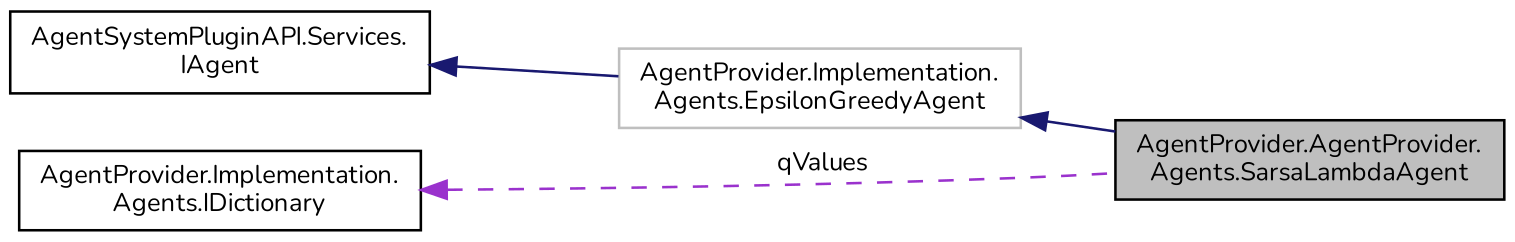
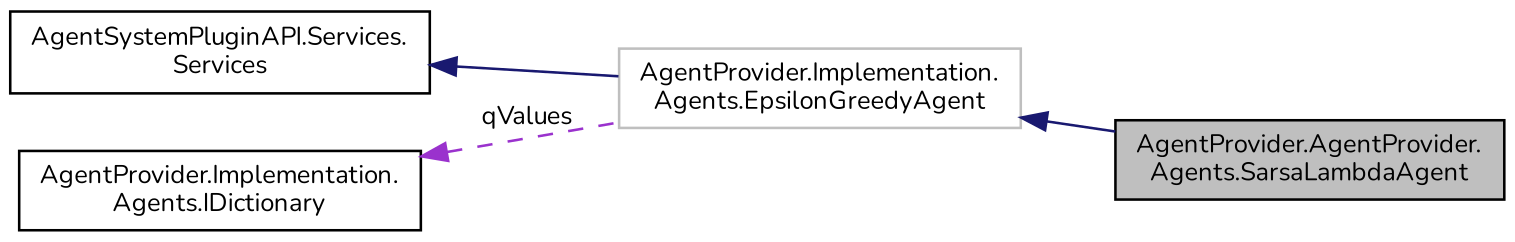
(220, 52) -> (220, 52)
(781, 185) -> (533, 137)
